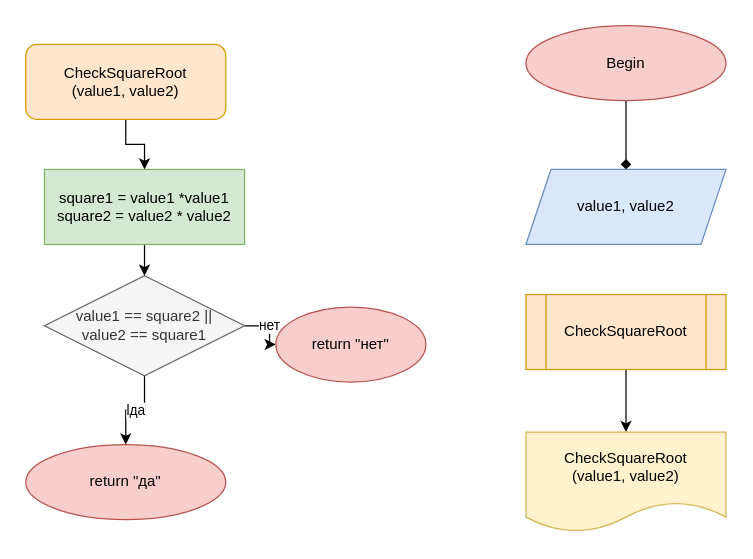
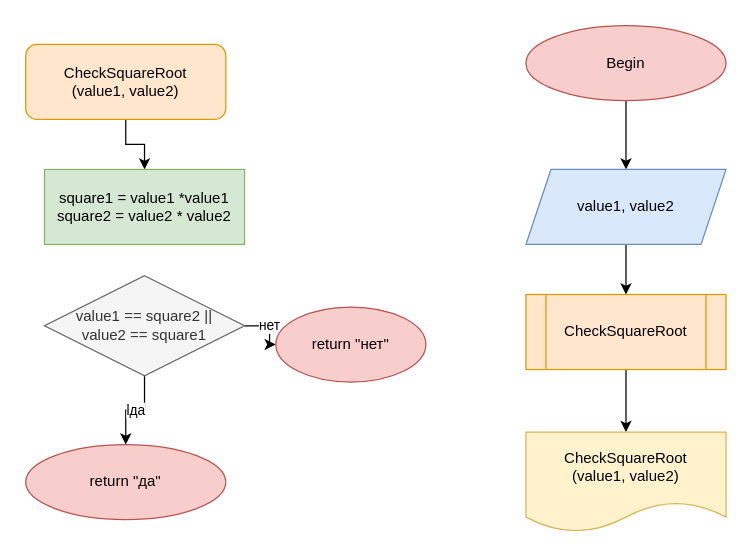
(626, 159) -> (626, 159)
(144, 264) -> none
none -> (626, 265)
